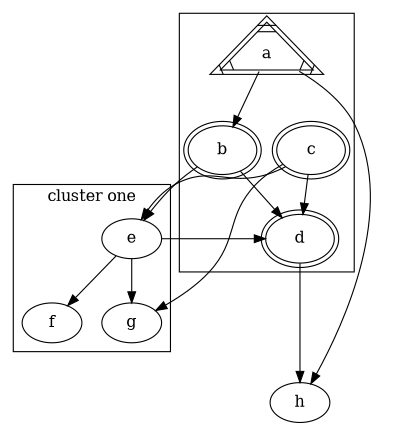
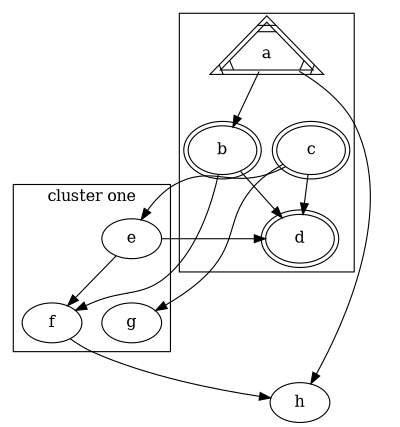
(172, 187) -> (186, 254)
(132, 275) -> none
(300, 317) -> (162, 376)
